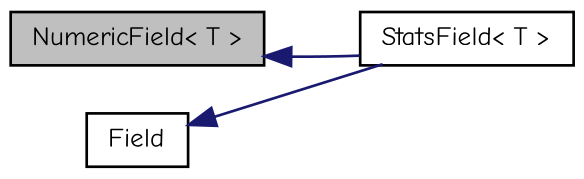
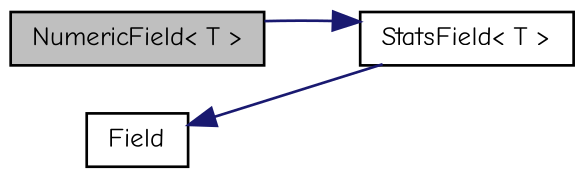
(326, 57) -> (299, 21)
